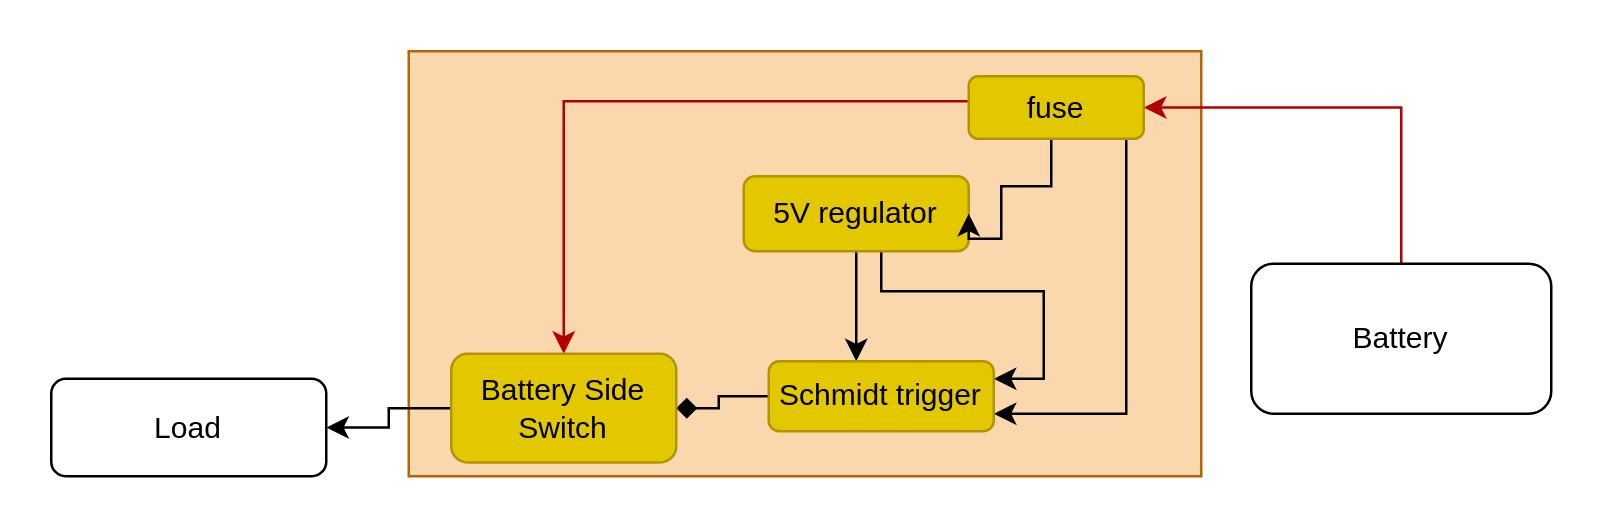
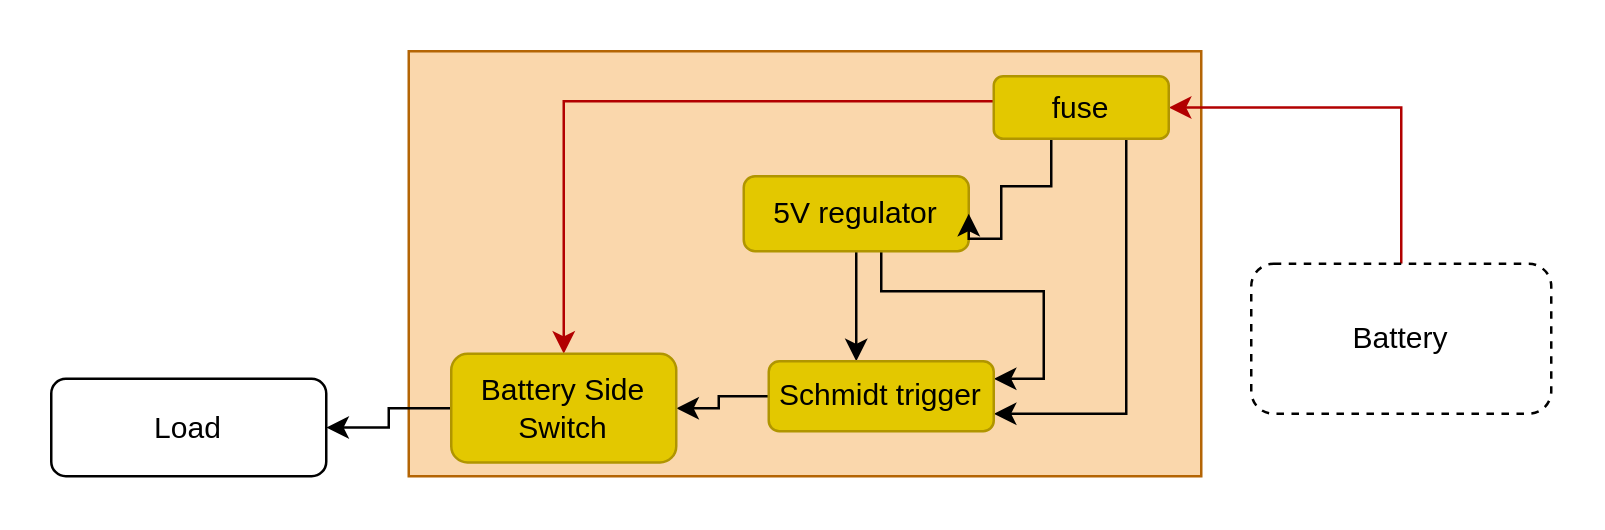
(1056, 108) -> (1081, 108)
(1401, 339) -> (1401, 339)
(697, 408) -> (695, 408)
